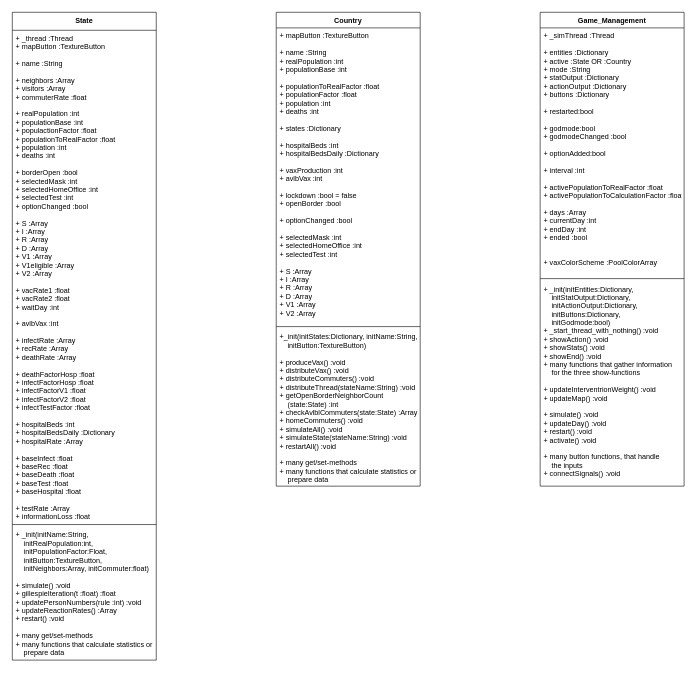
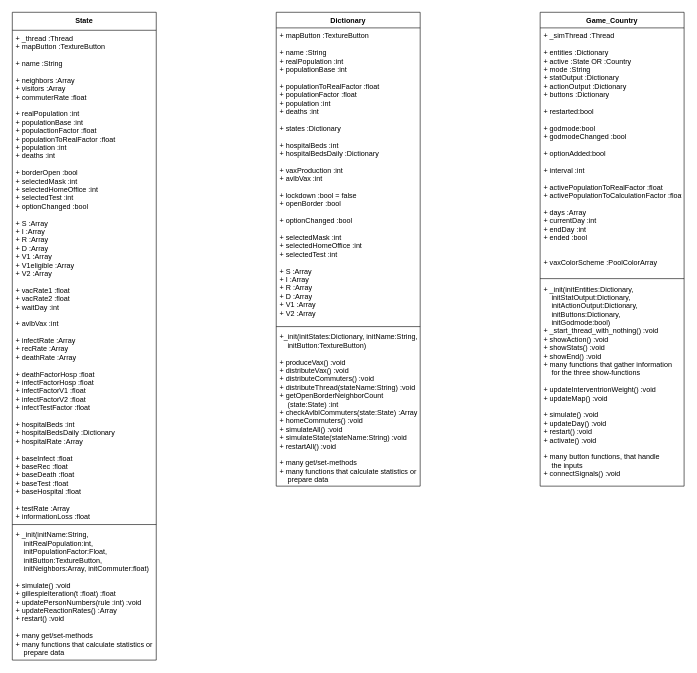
(348, 20) -> (348, 20)
(612, 20) -> (612, 20)
